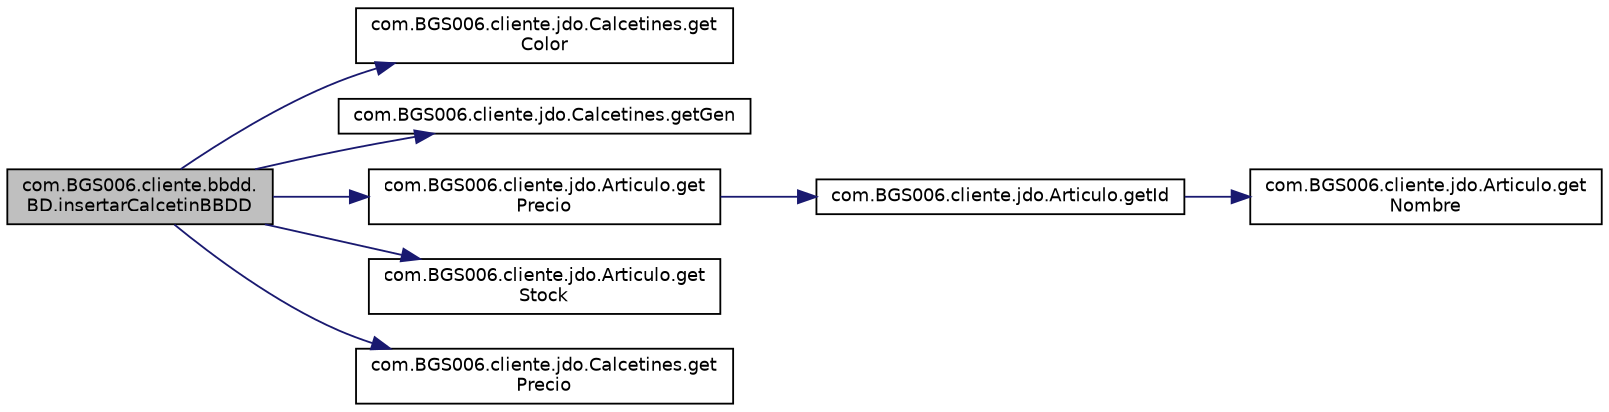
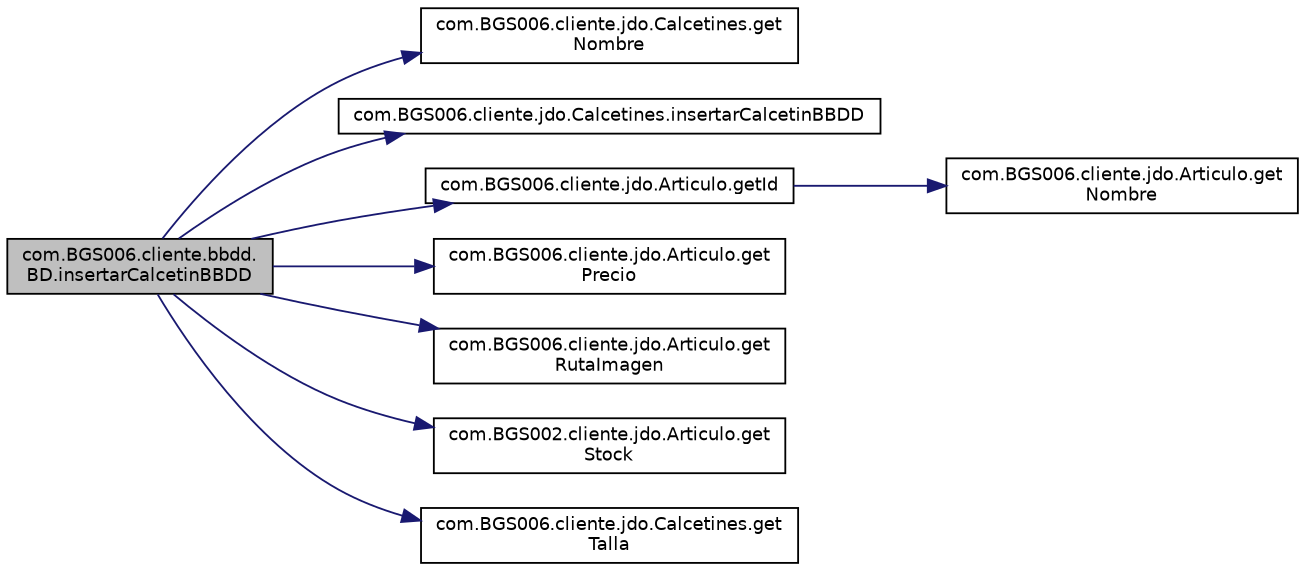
(545, 36) -> (610, 36)
(545, 116) -> (610, 116)
(759, 197) -> (342, 220)
(545, 286) -> (610, 446)
none -> (610, 356)
(545, 376) -> (610, 535)
